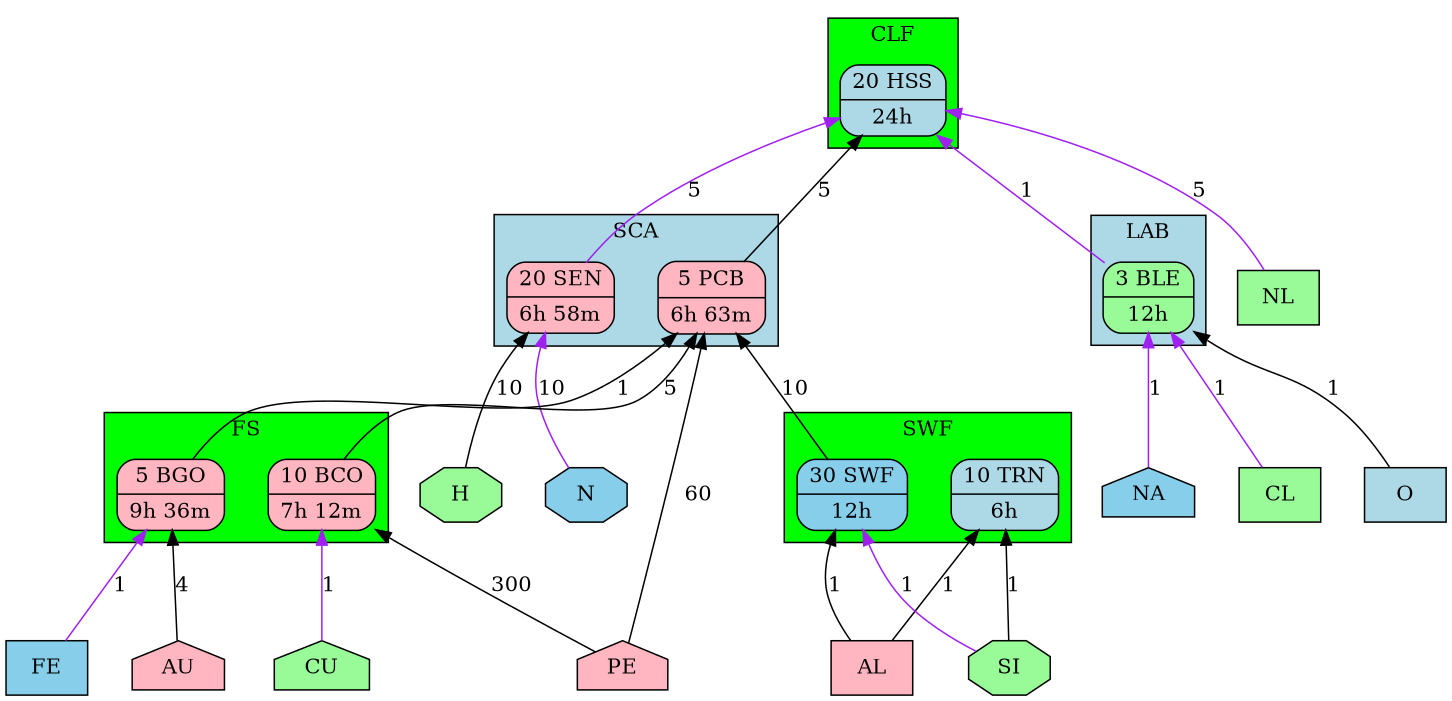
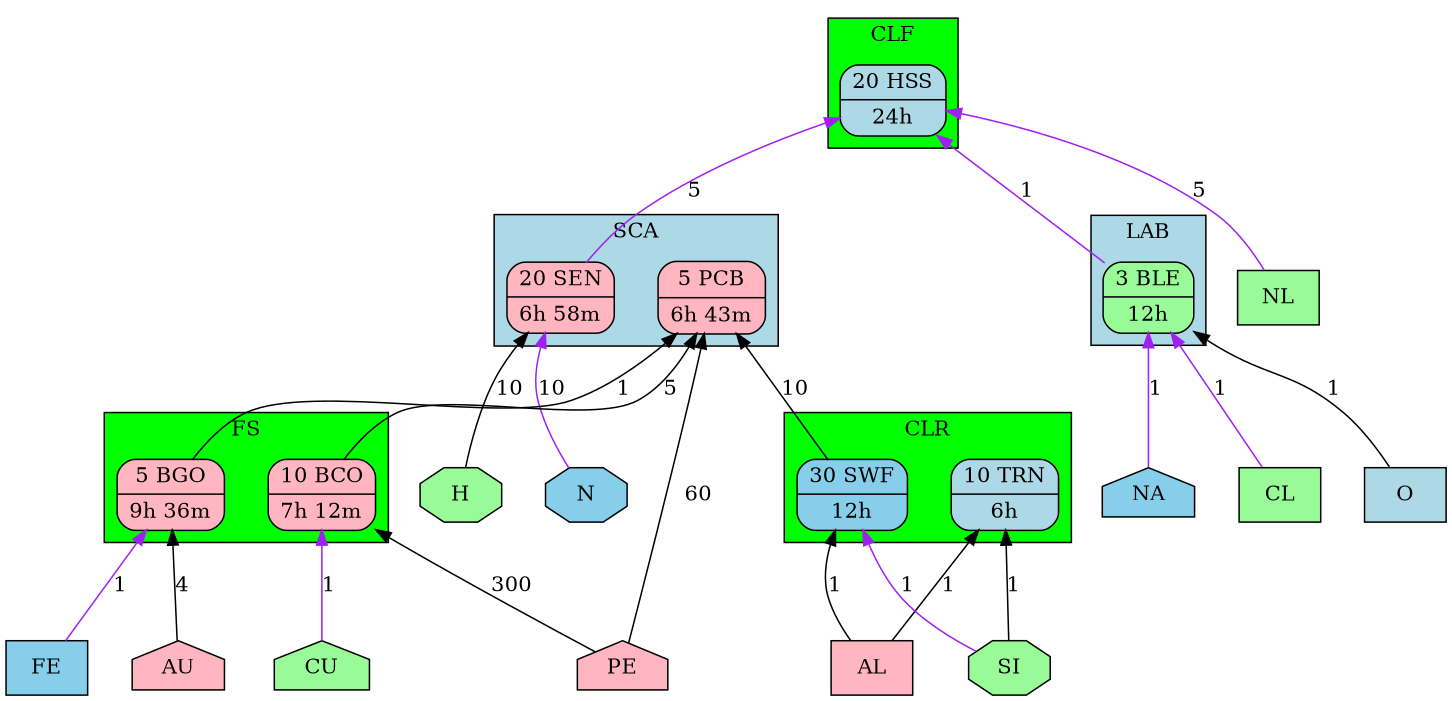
(798, 204) -> none
(712, 315) -> (712, 315)
(928, 430) -> (928, 430)
